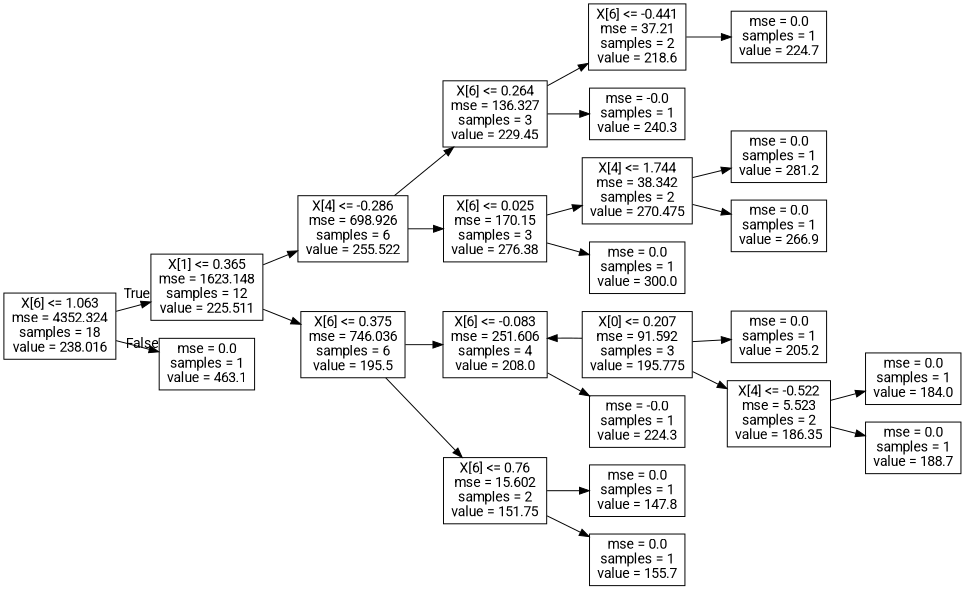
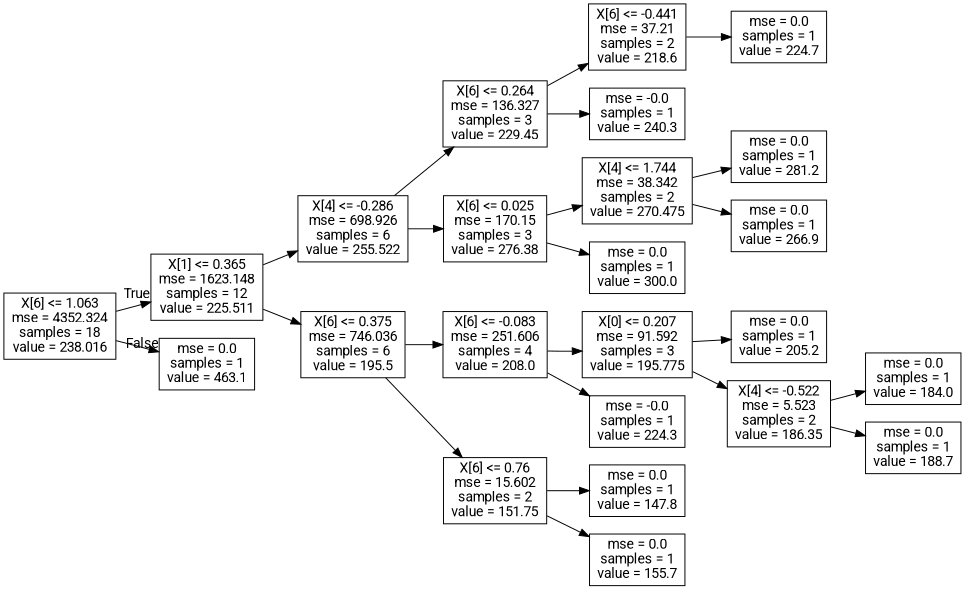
(570, 338) -> (560, 351)
